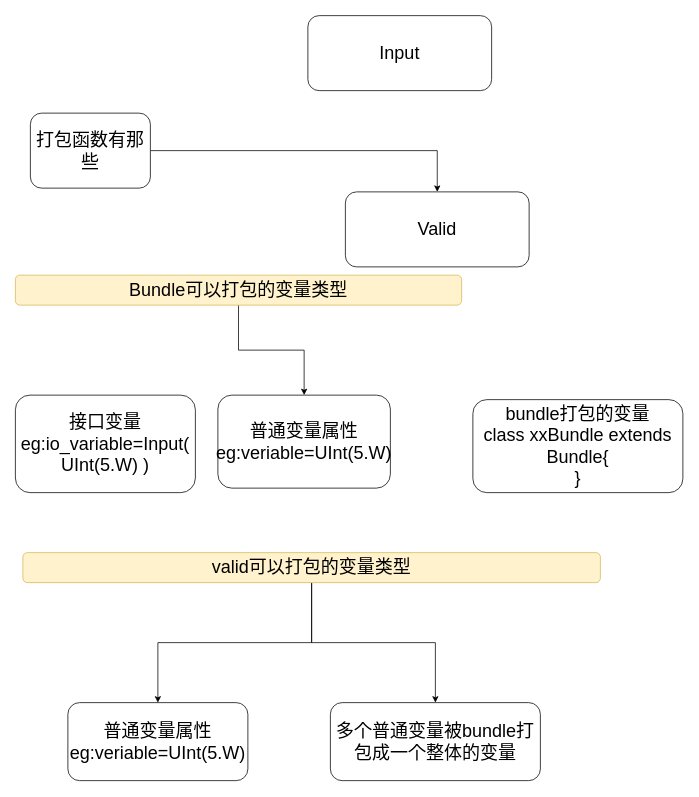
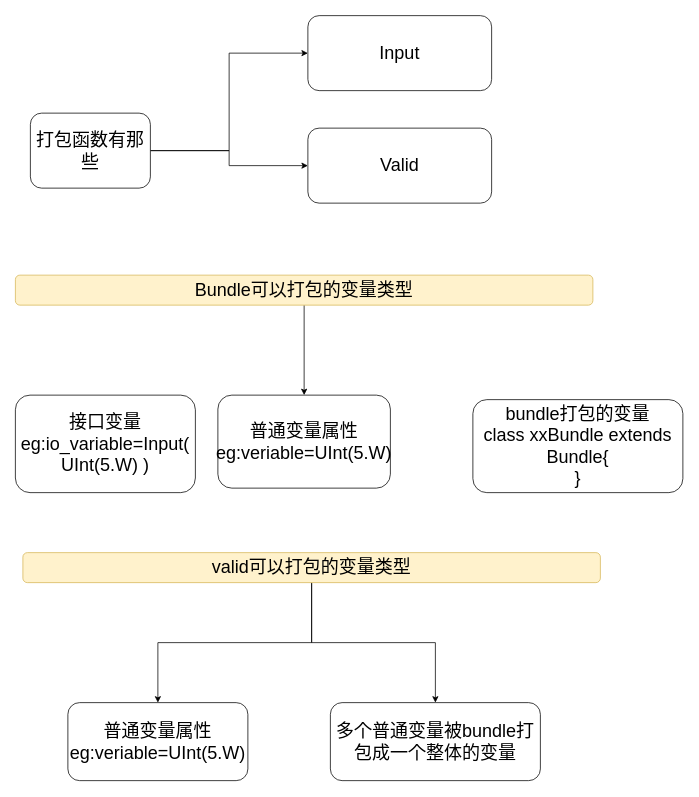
none -> (229, 53)
(437, 229) -> (400, 165)
(239, 290) -> (304, 290)
